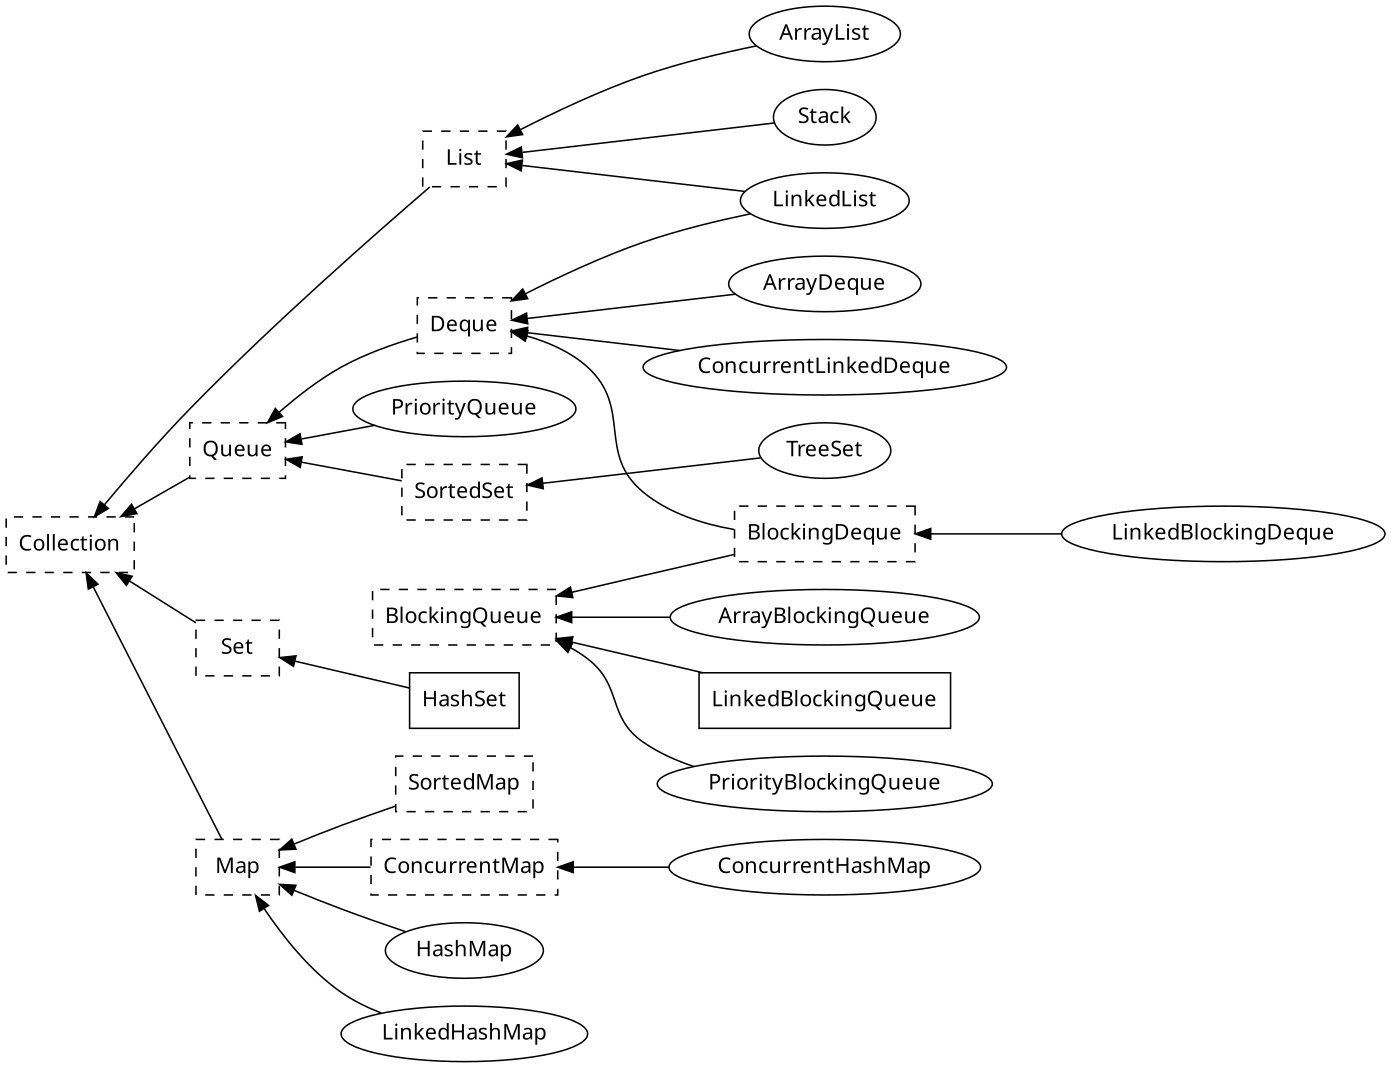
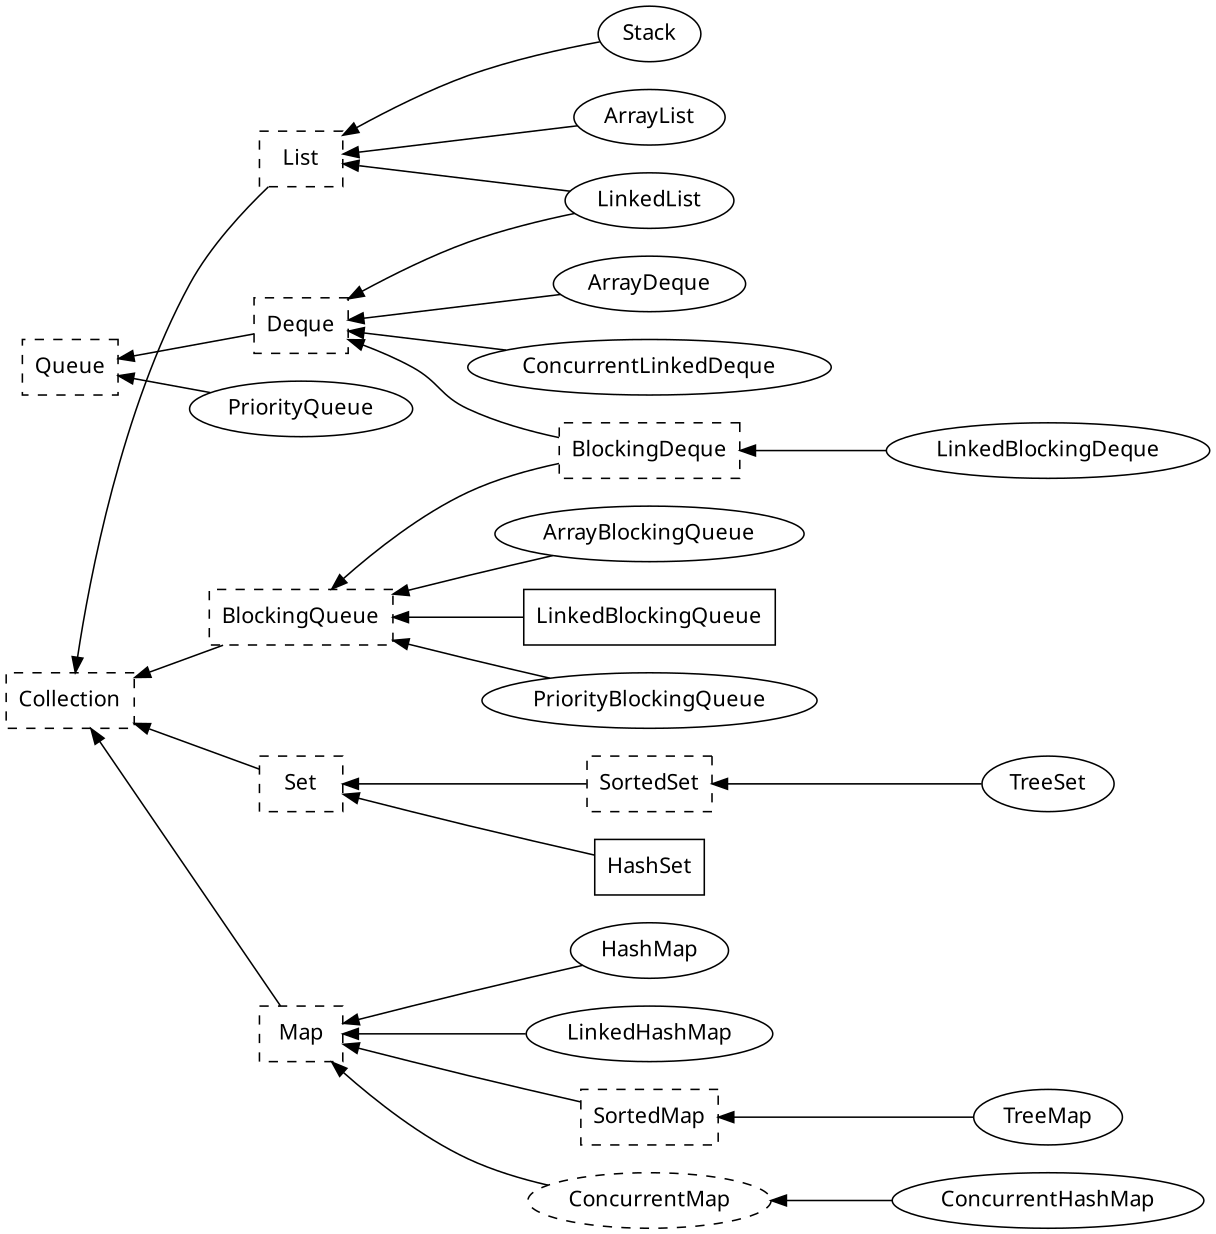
(352, 471) -> (473, 784)
(162, 493) -> (187, 659)
(464, 867) -> (650, 1200)
none -> (1048, 1117)
